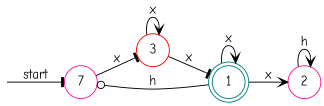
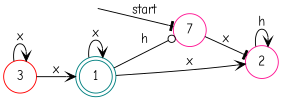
(187, 65) -> (51, 77)
(115, 67) -> (224, 45)
